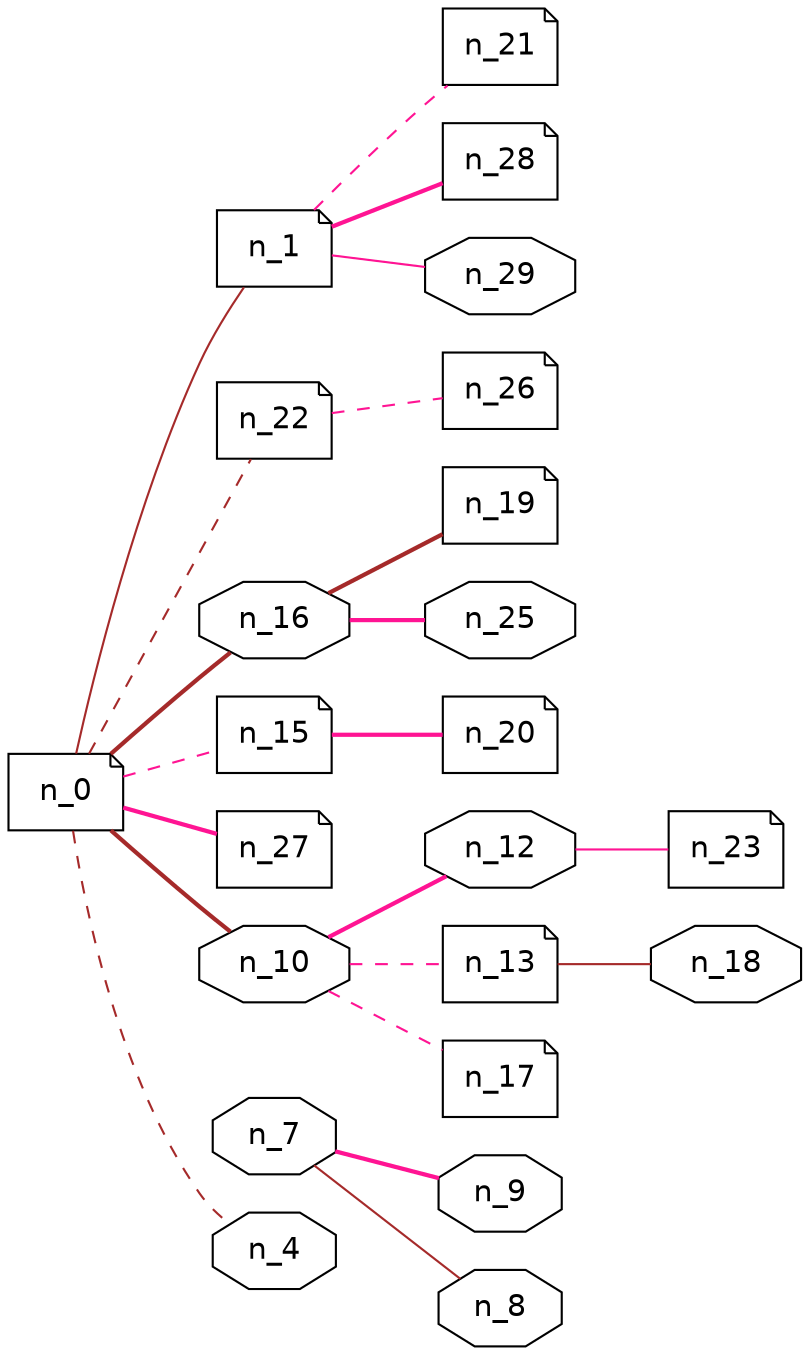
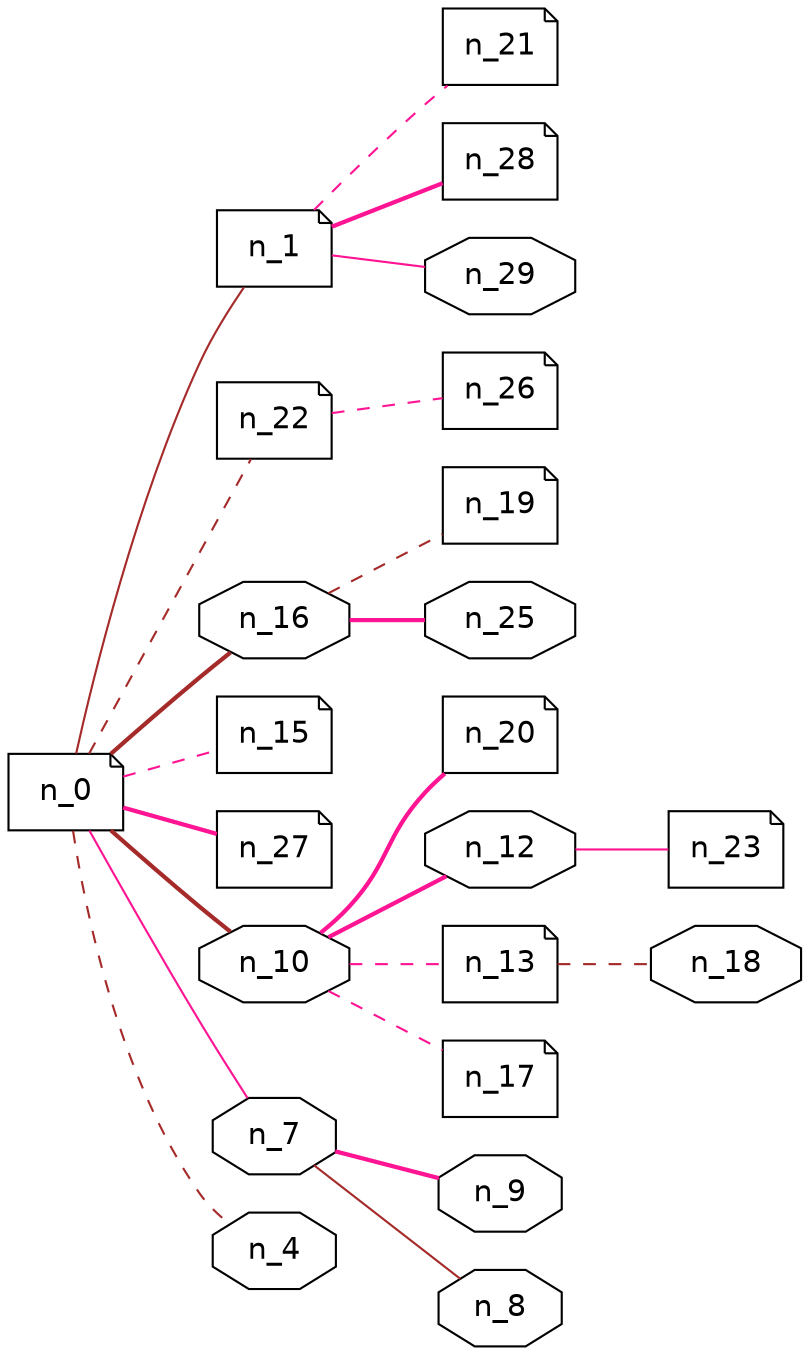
(385, 564) -> (385, 564)
(387, 735) -> (385, 855)
(604, 964) -> (604, 964)
none -> (166, 966)
